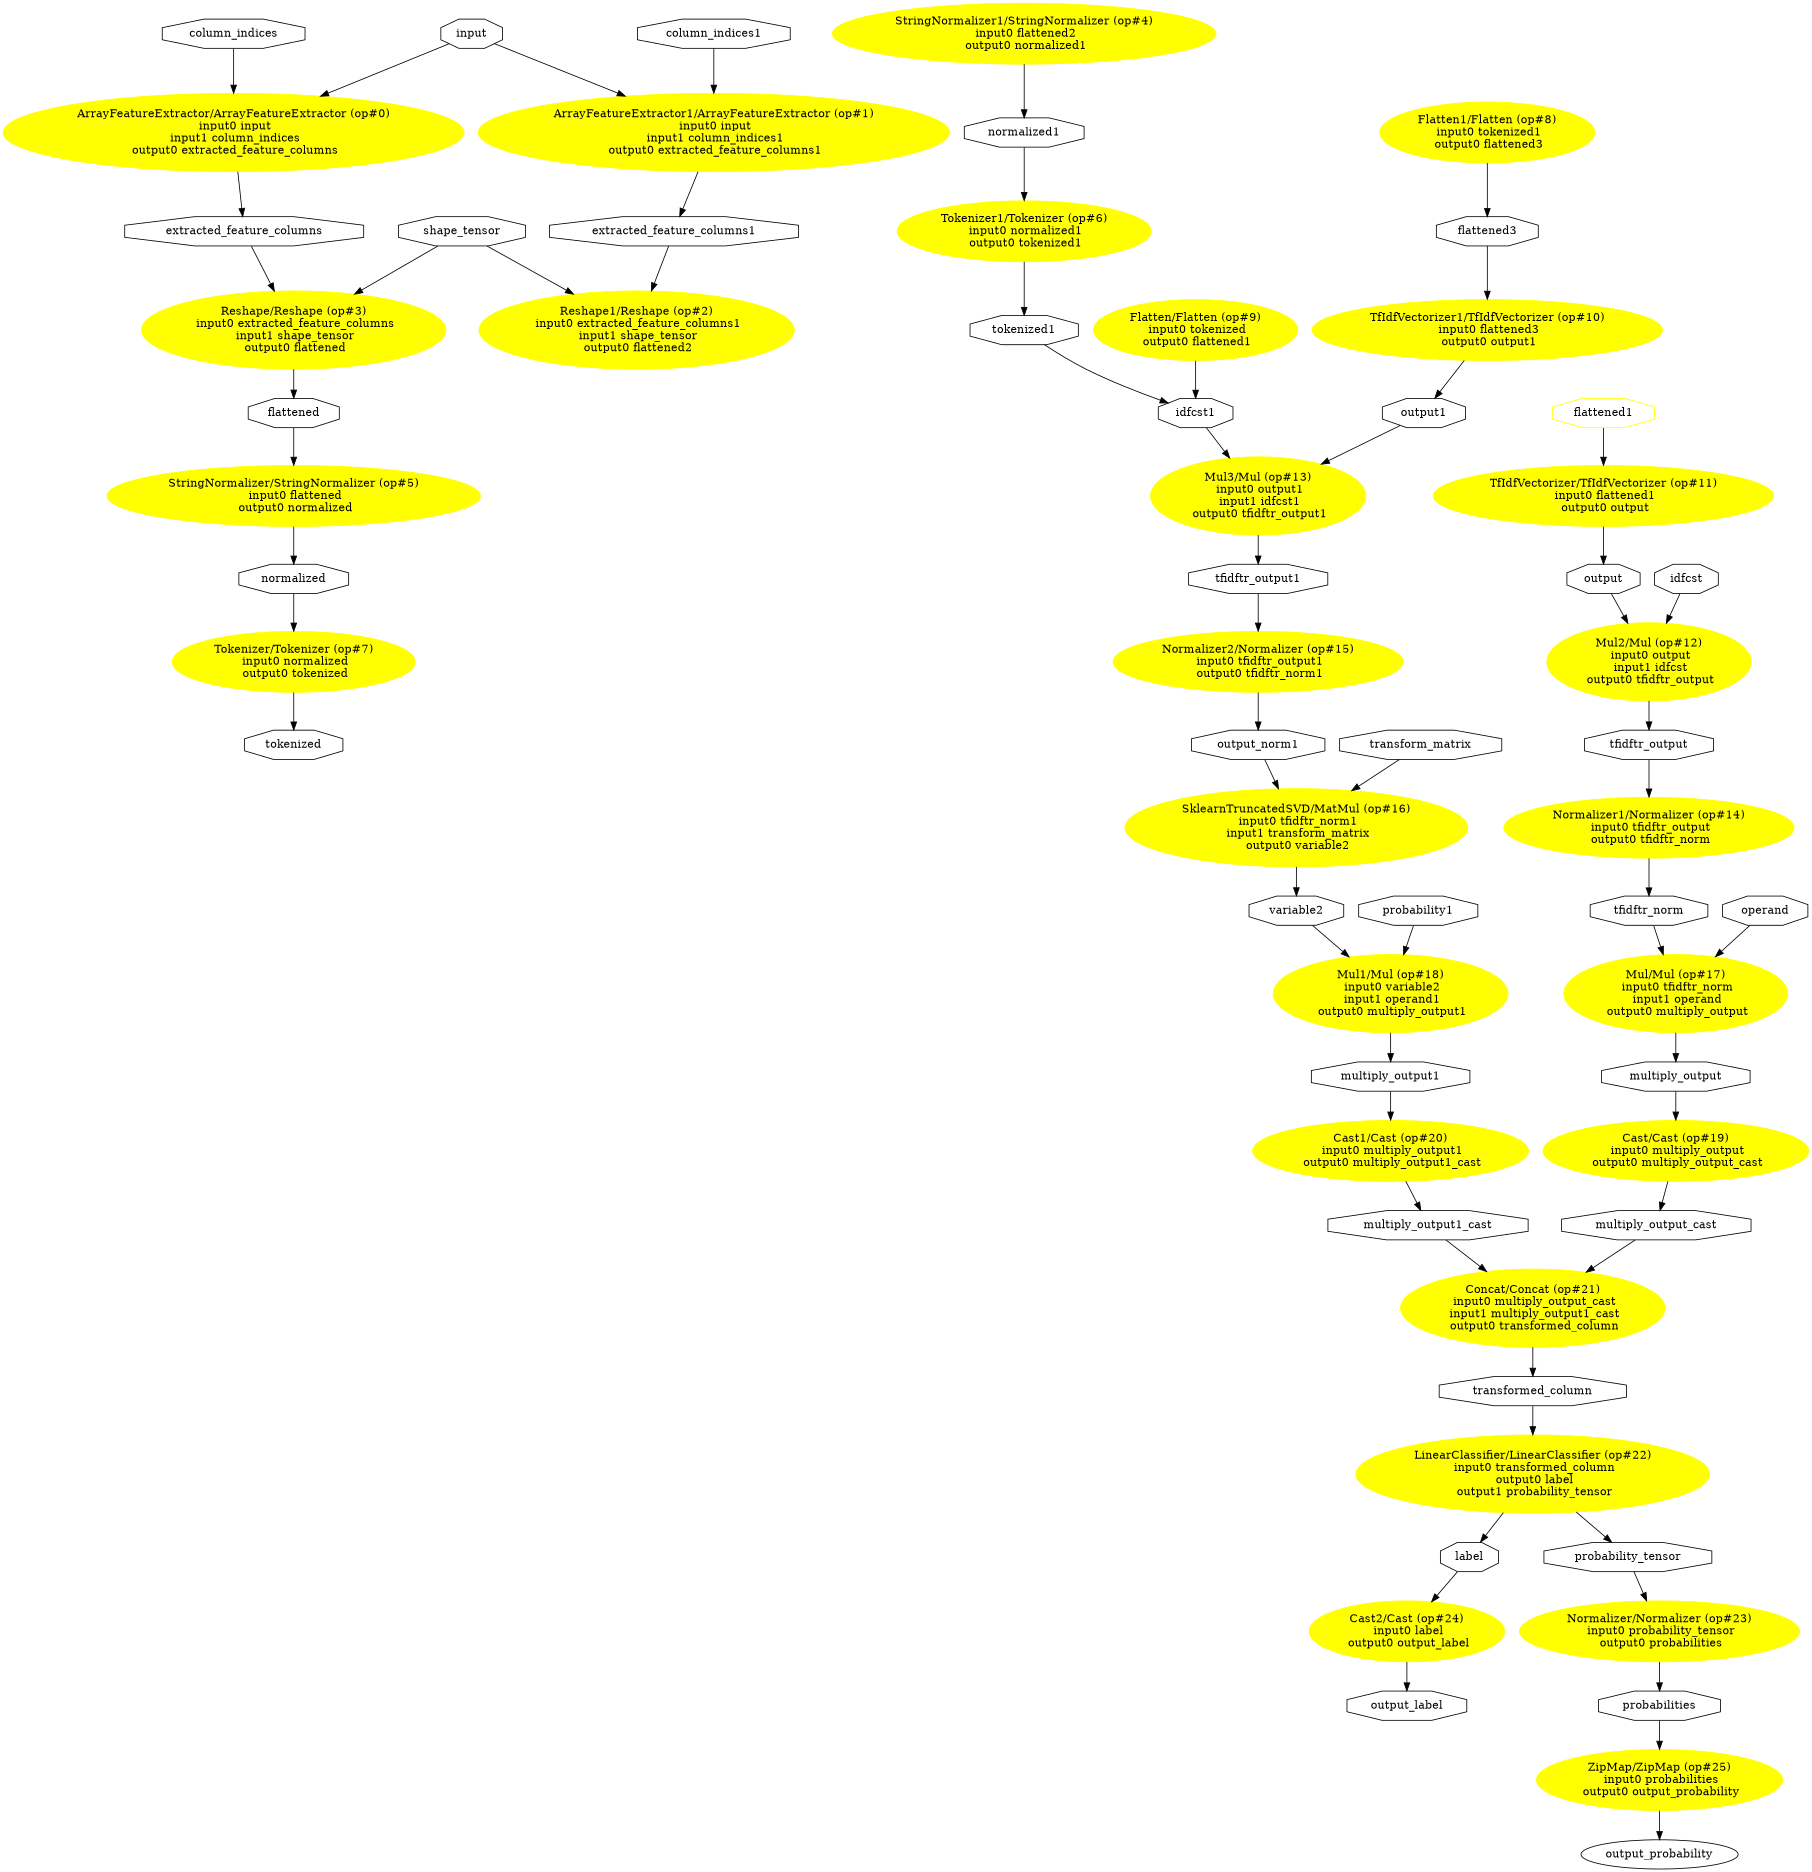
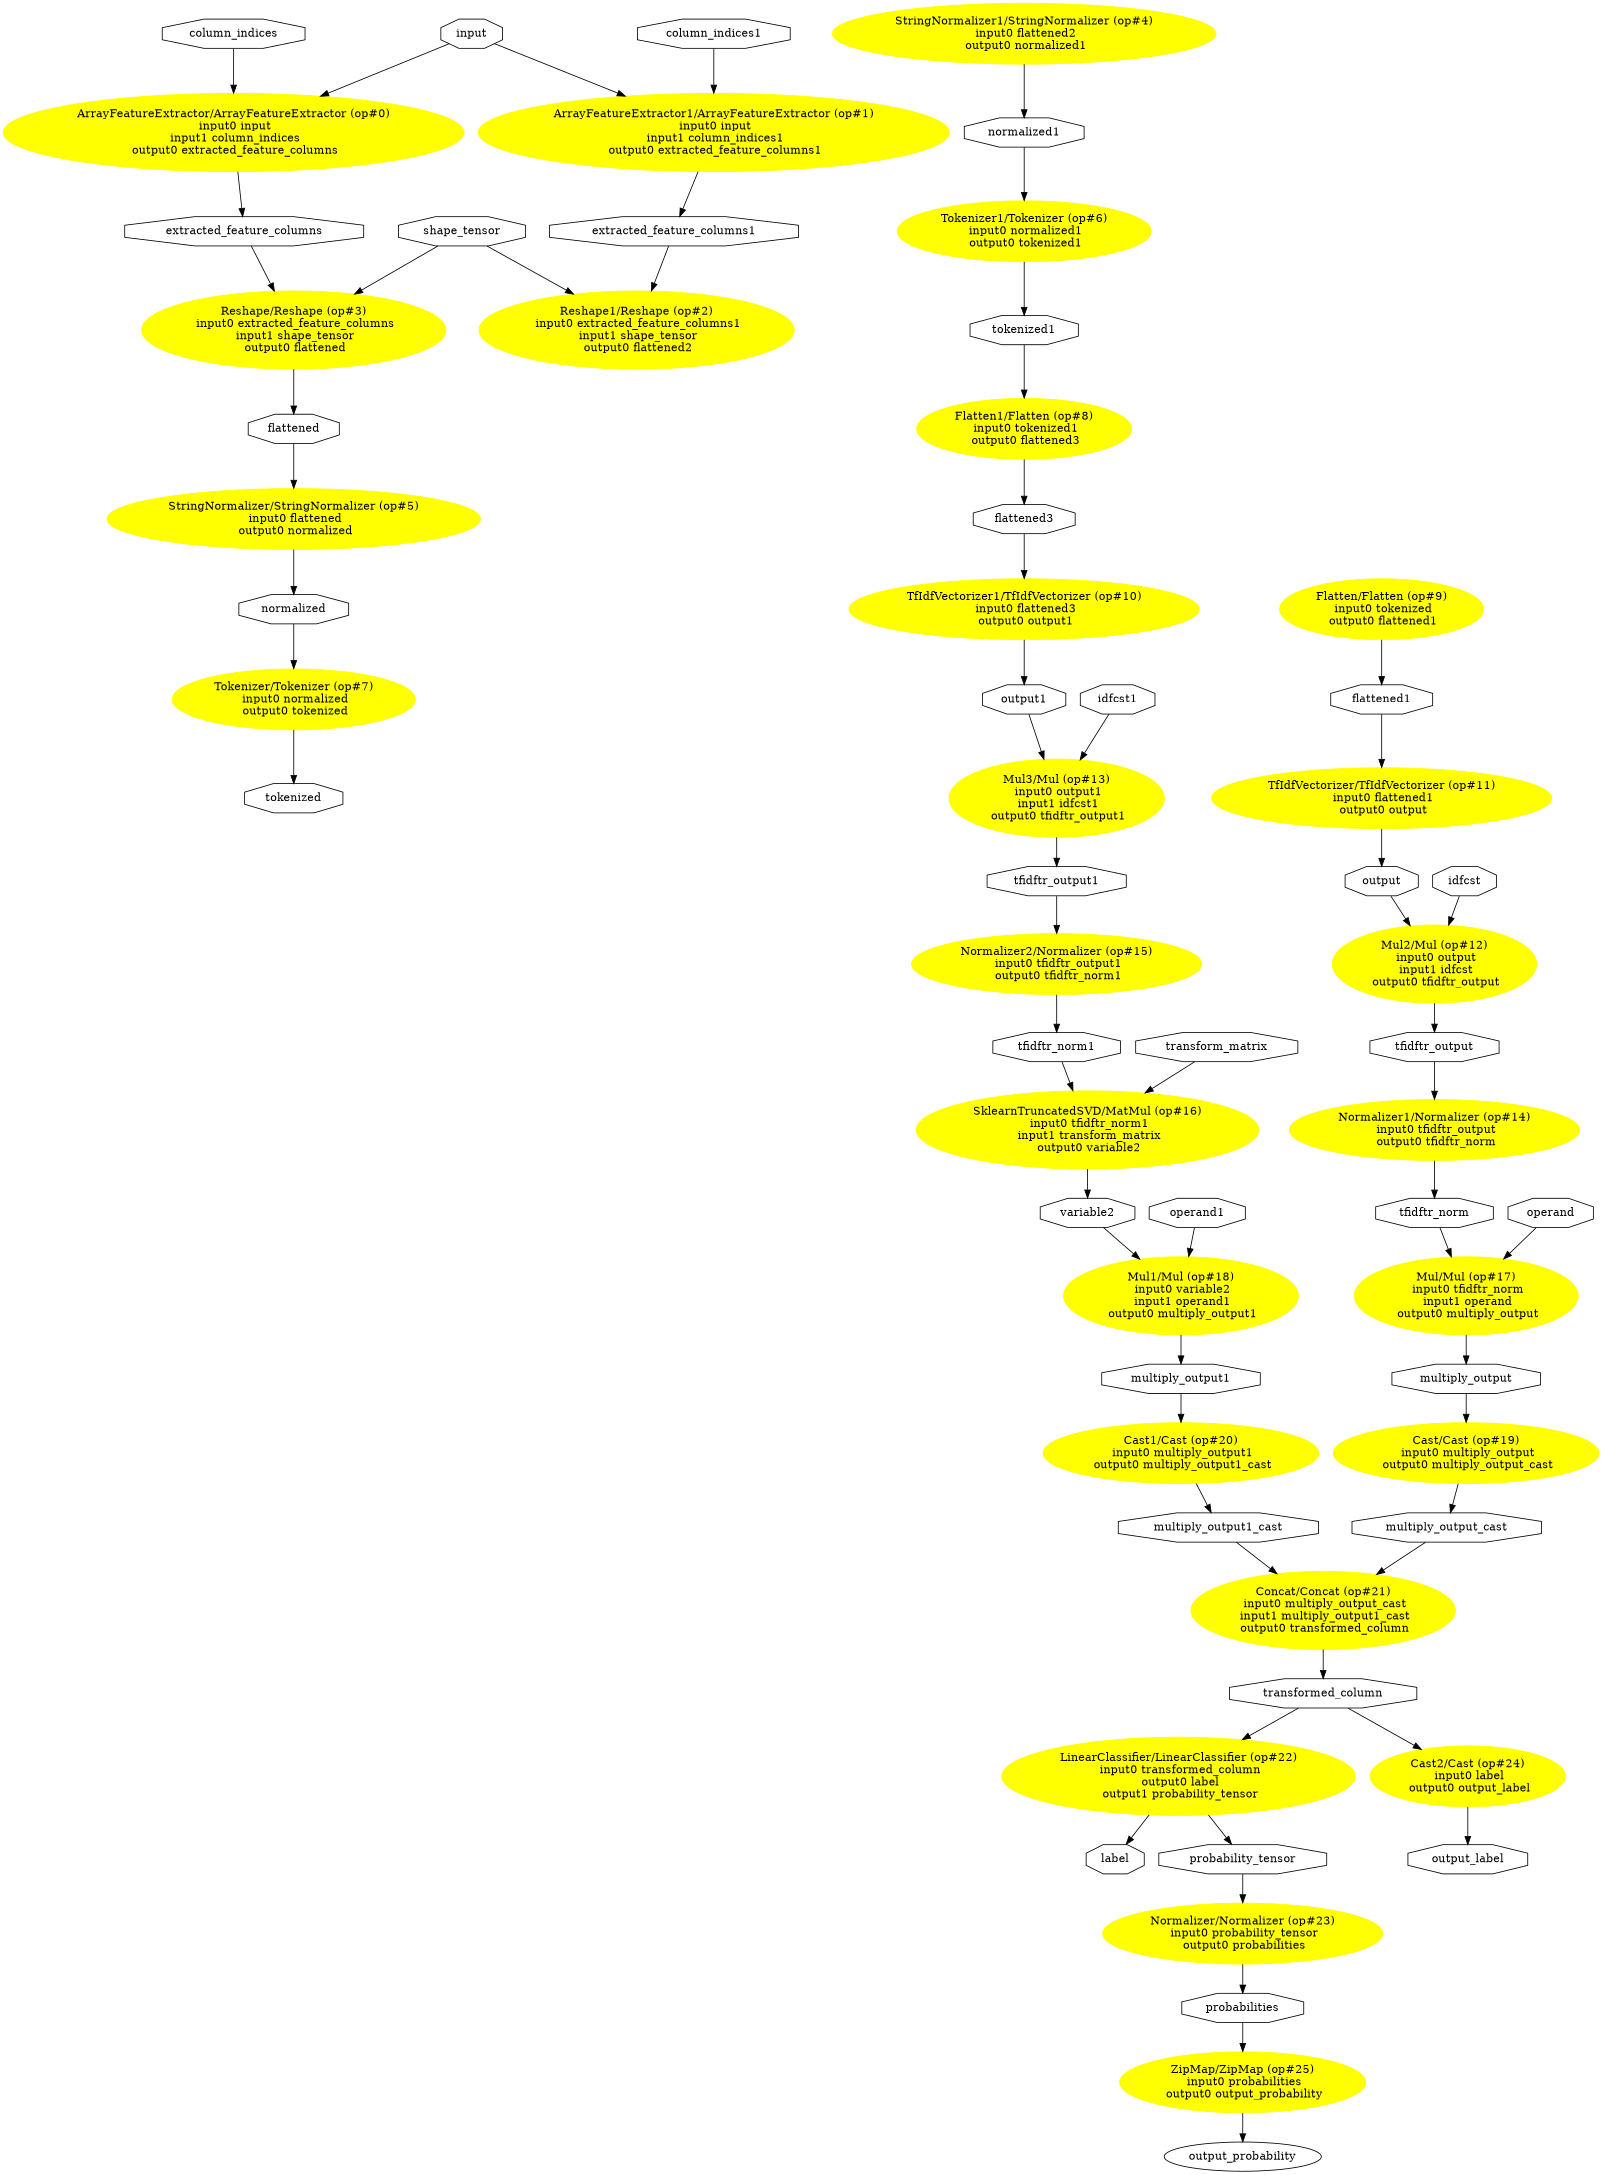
(1196, 375) -> (1382, 658)
(1101, 376) -> (1024, 367)
(1603, 413) -> (1382, 699)
(1258, 745) -> (1057, 1047)
(1418, 911) -> (1197, 1213)
(1447, 1584) -> (1381, 1727)
